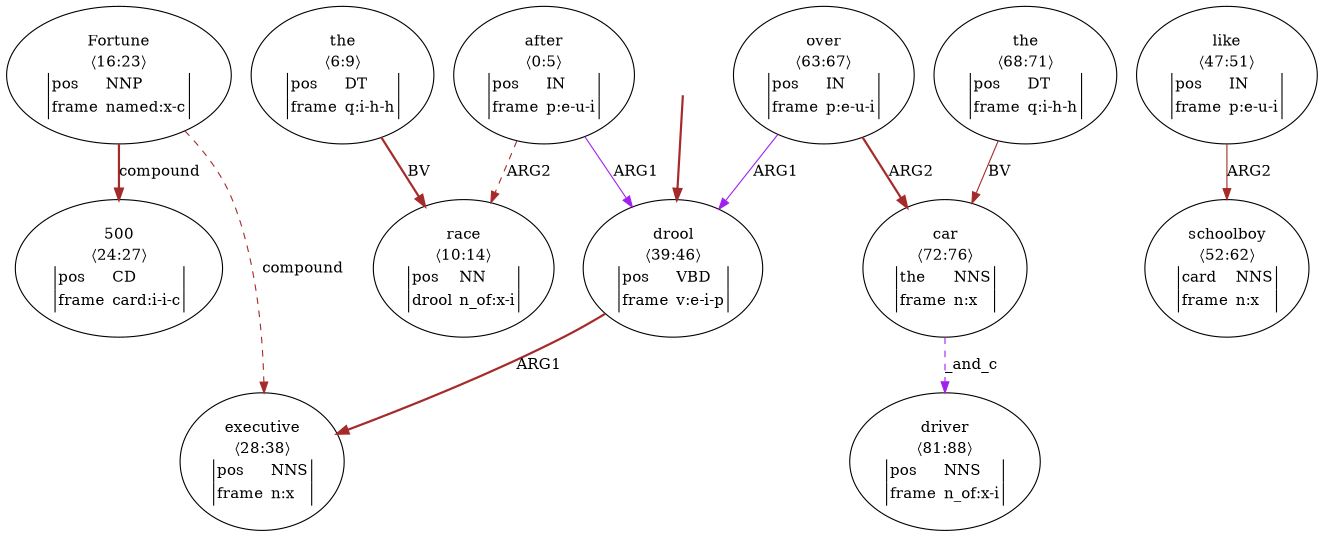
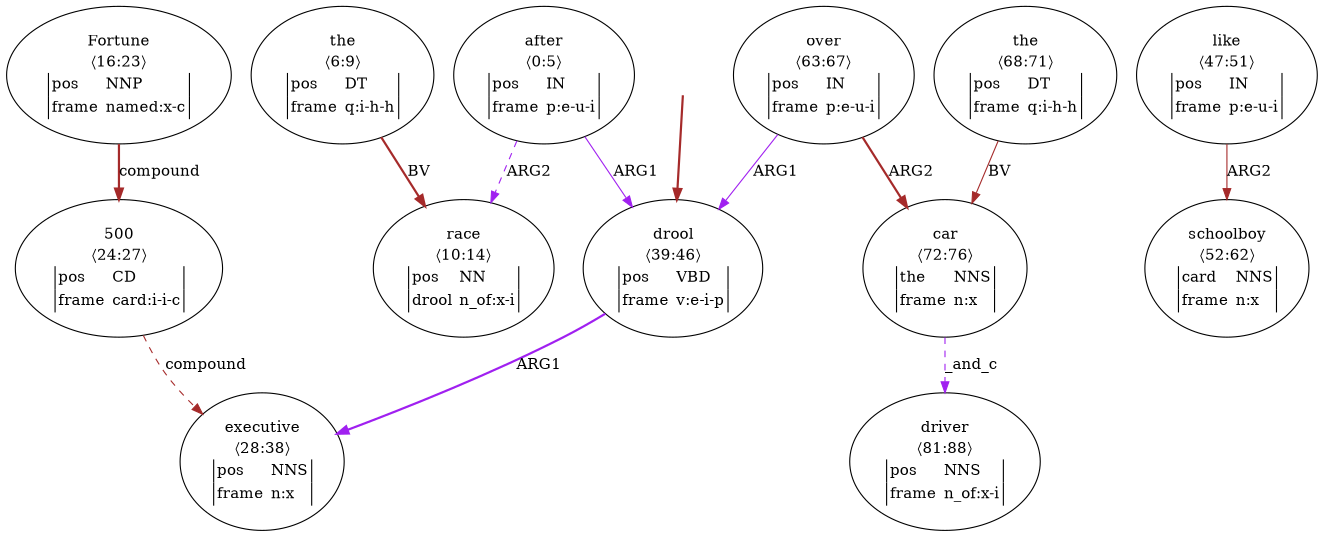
(506, 167) -> (506, 167)
(248, 248) -> (165, 374)
(479, 377) -> (479, 377)
